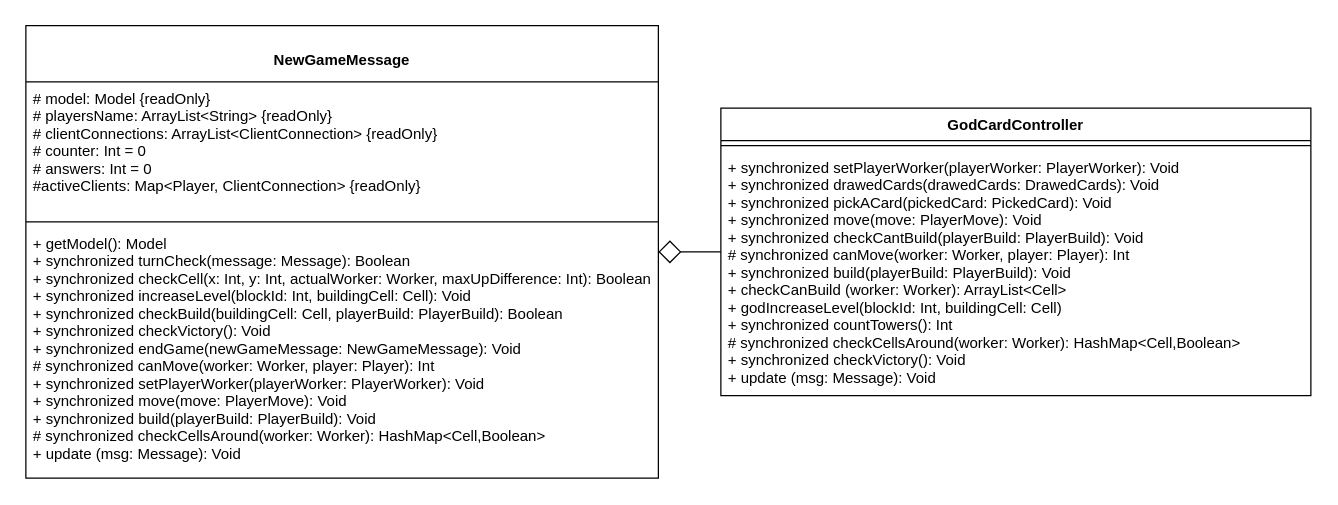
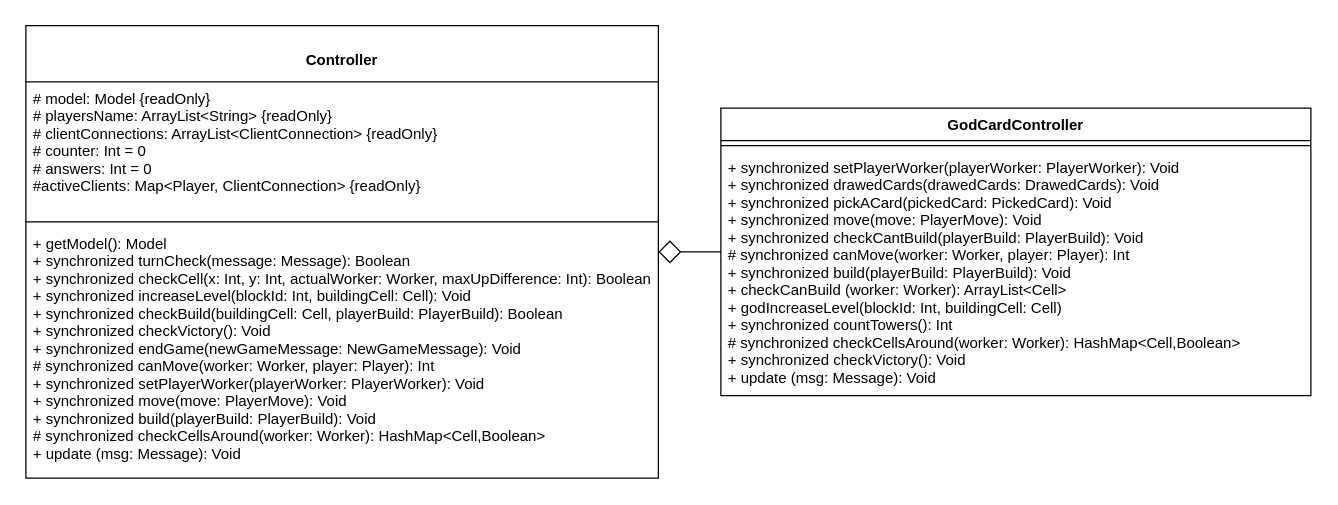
(341, 60) -> (341, 60)
